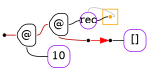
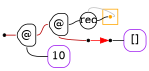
(88, 21) -> (88, 21)
